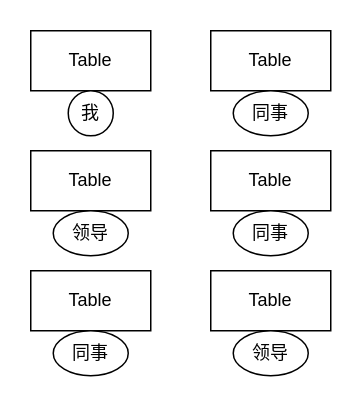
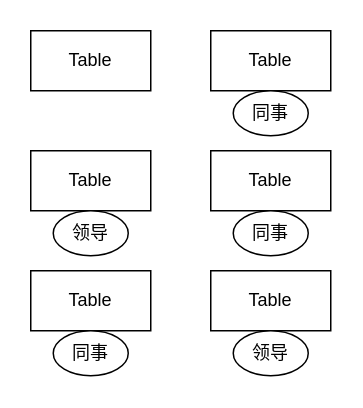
(91, 113) -> none
